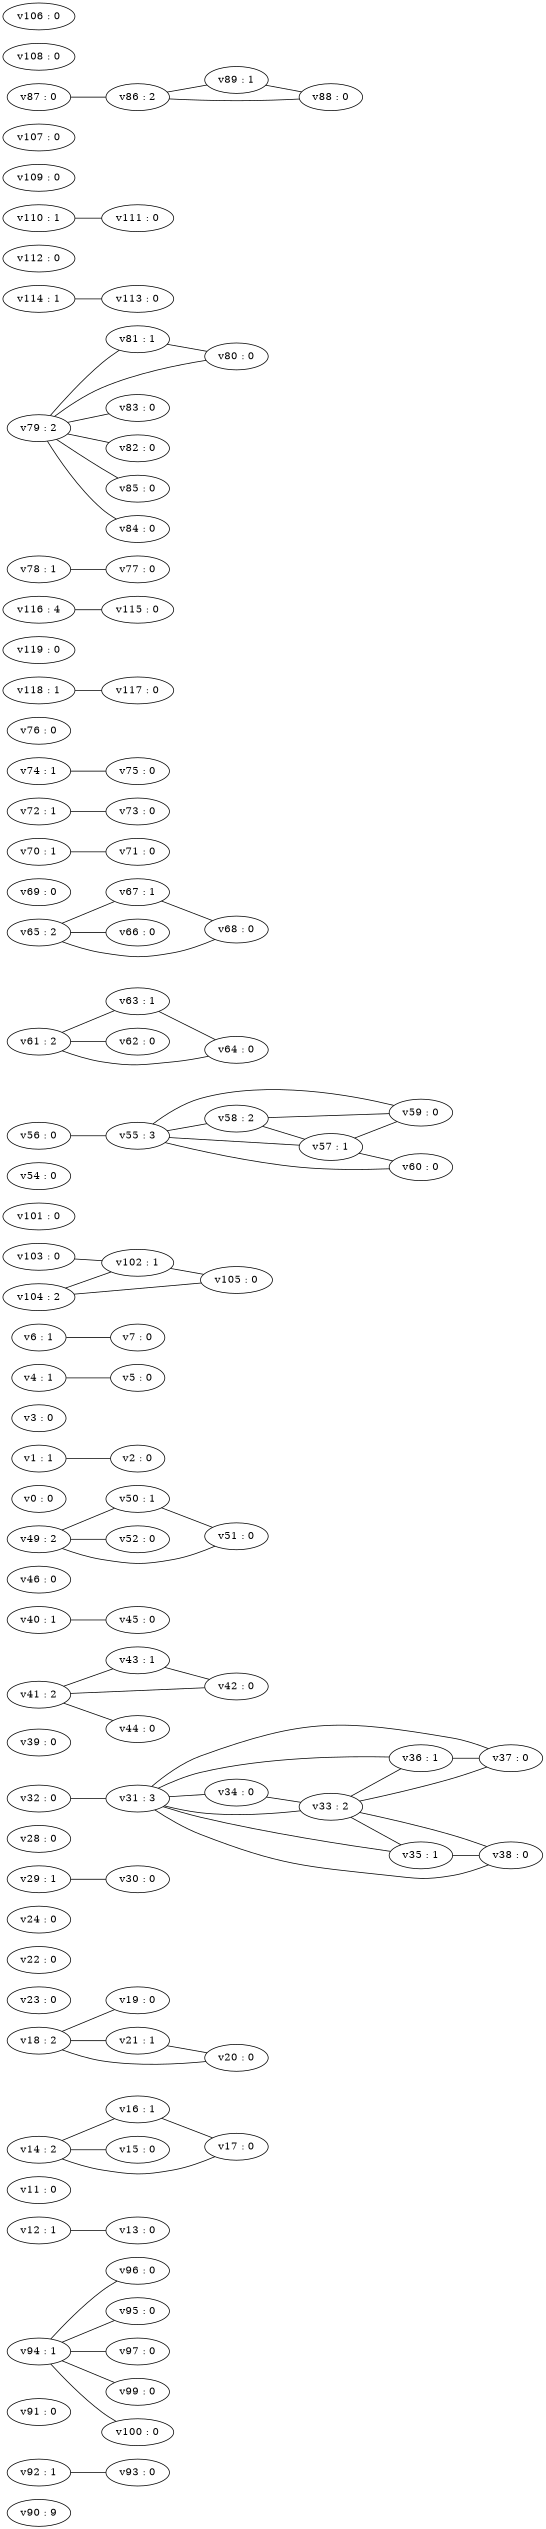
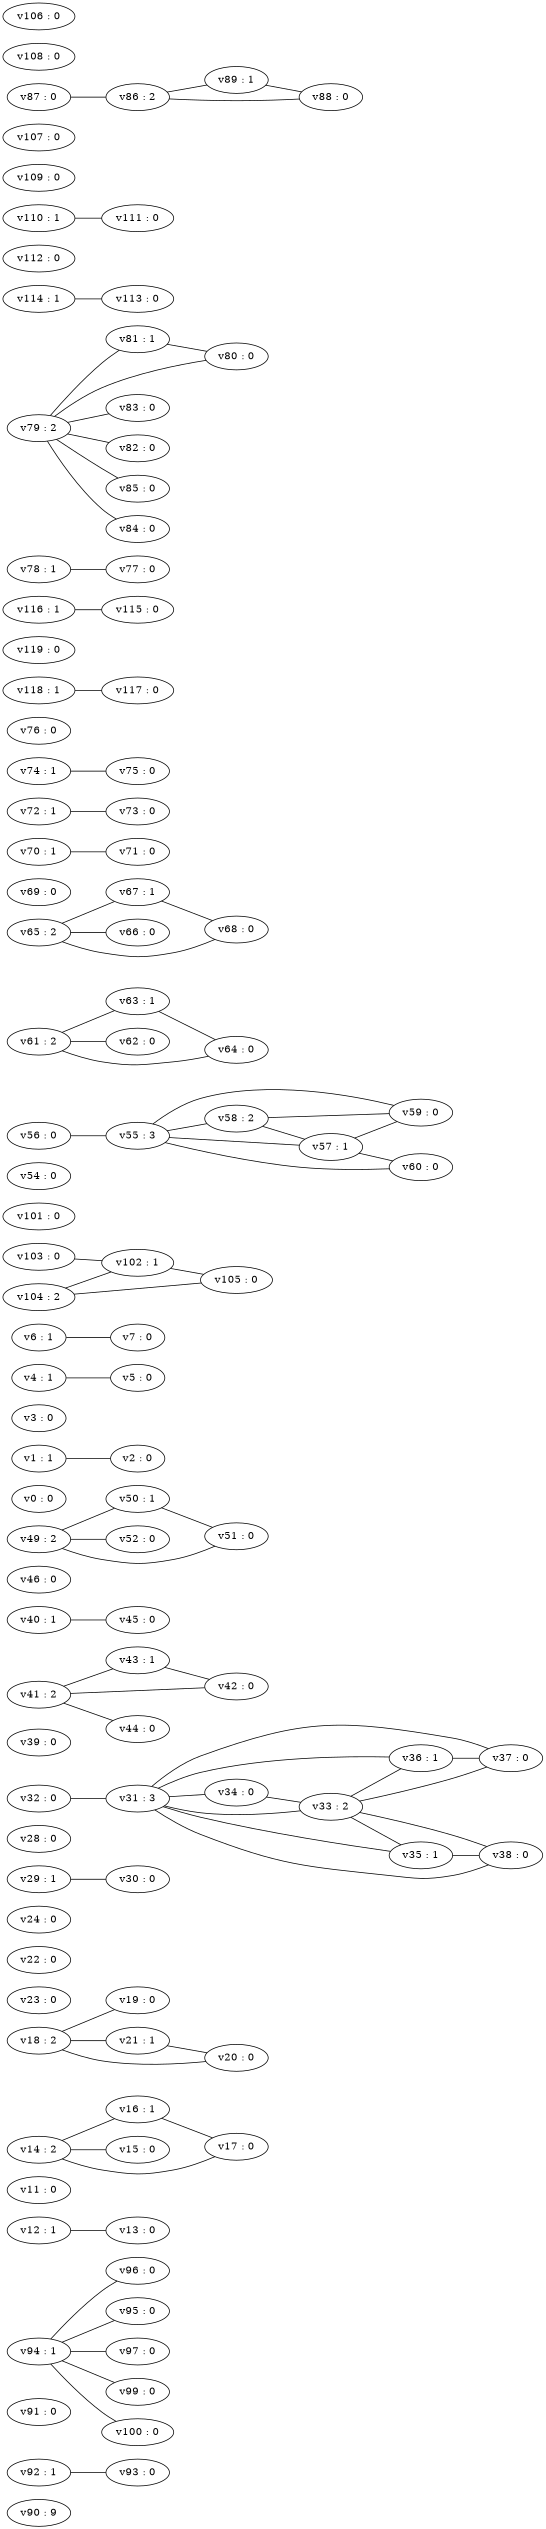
(39, 610) -> (39, 610)
